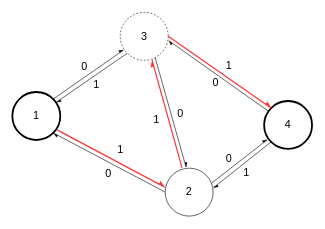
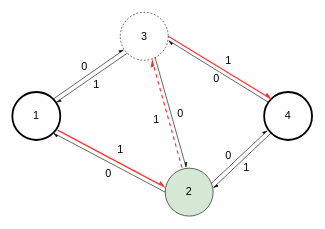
(168, 117) -> (168, 117)
(288, 125) -> (288, 116)
(189, 192) -> (189, 192)
